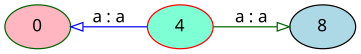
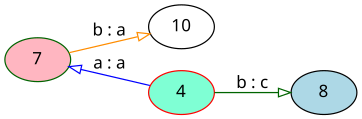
(252, 18) -> (253, 83)
(38, 27) -> (38, 60)
none -> (181, 27)
